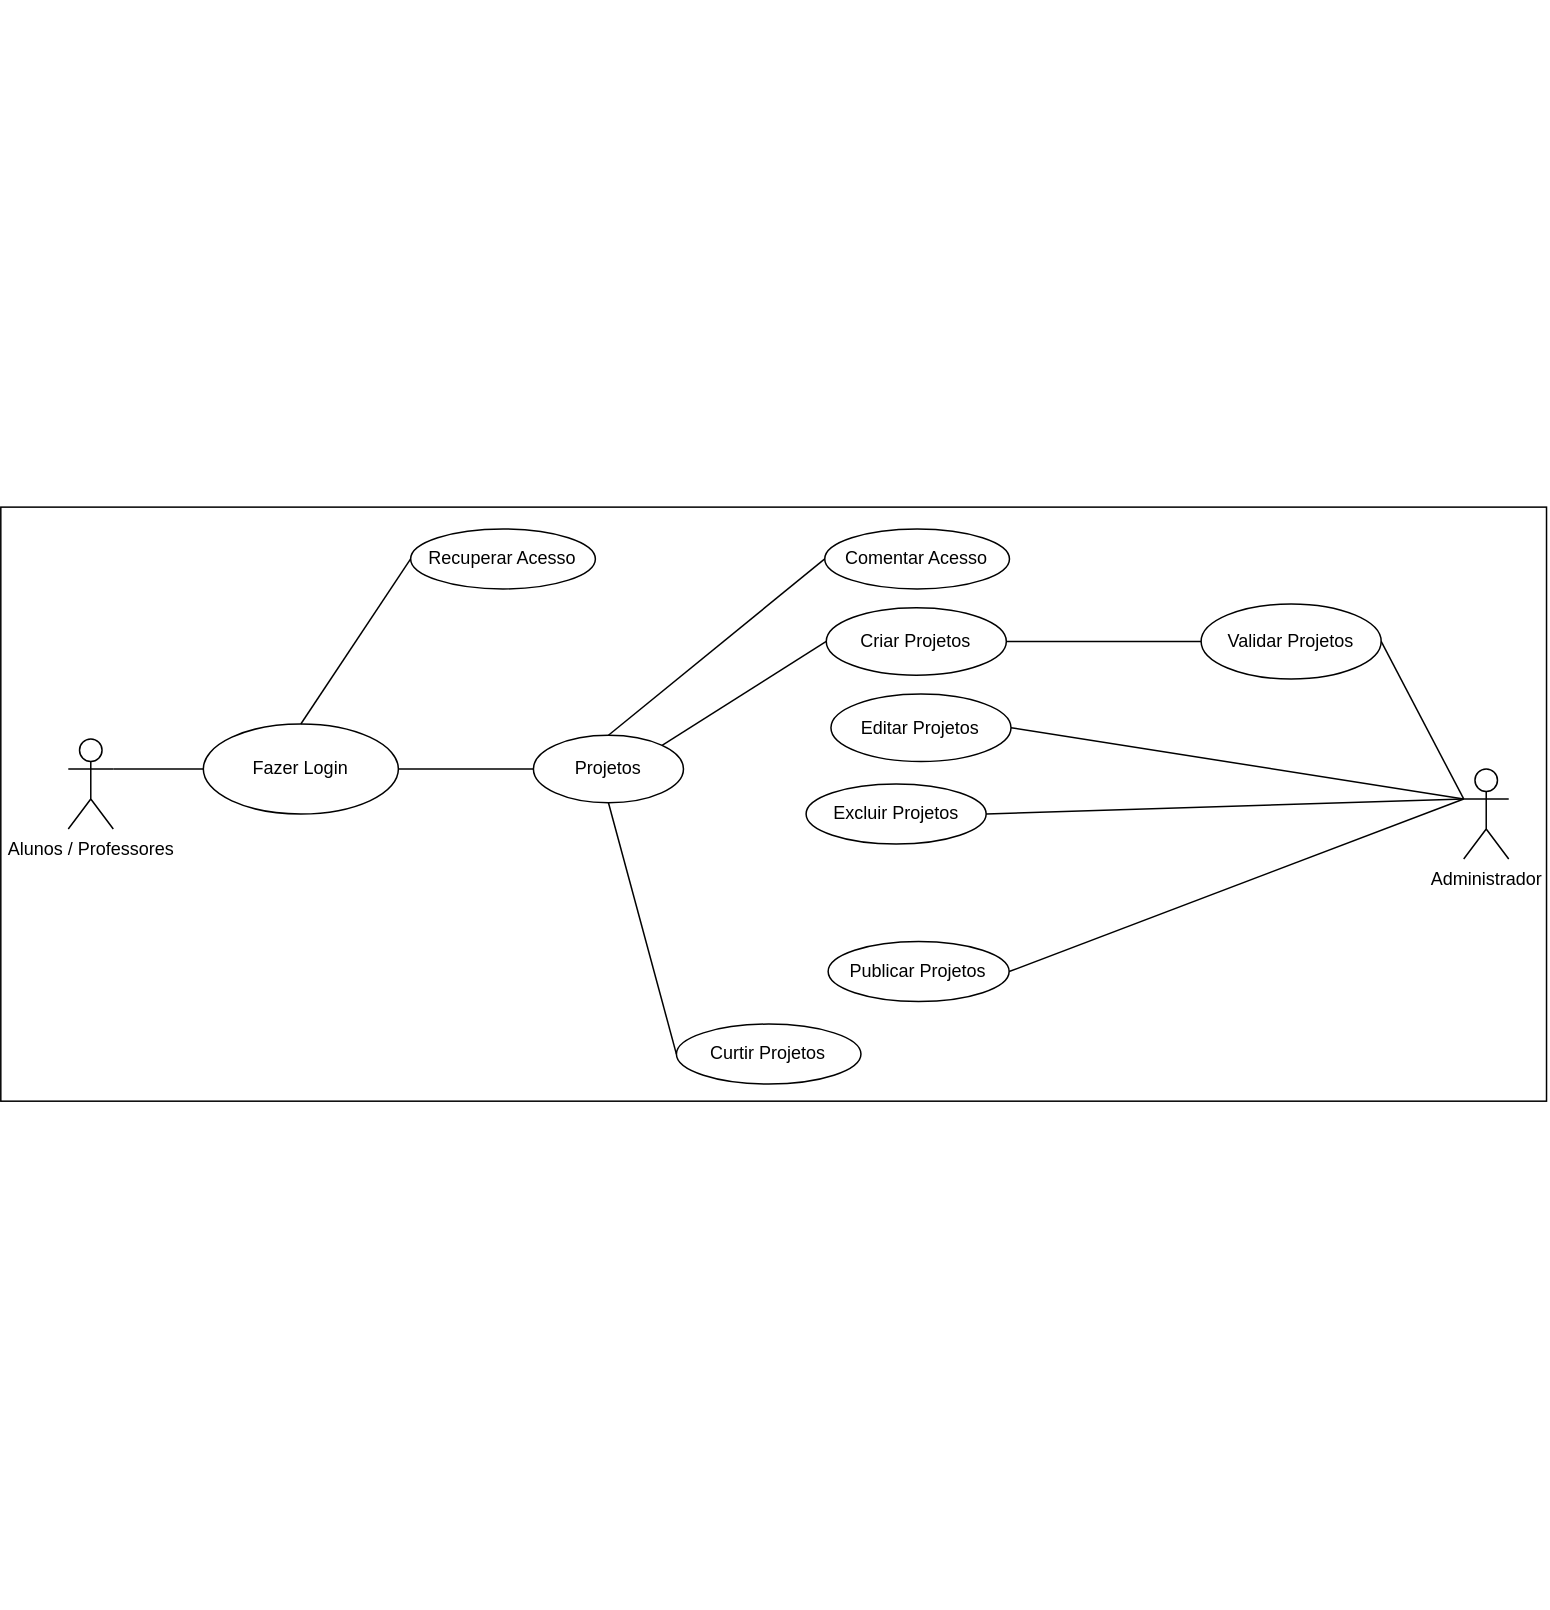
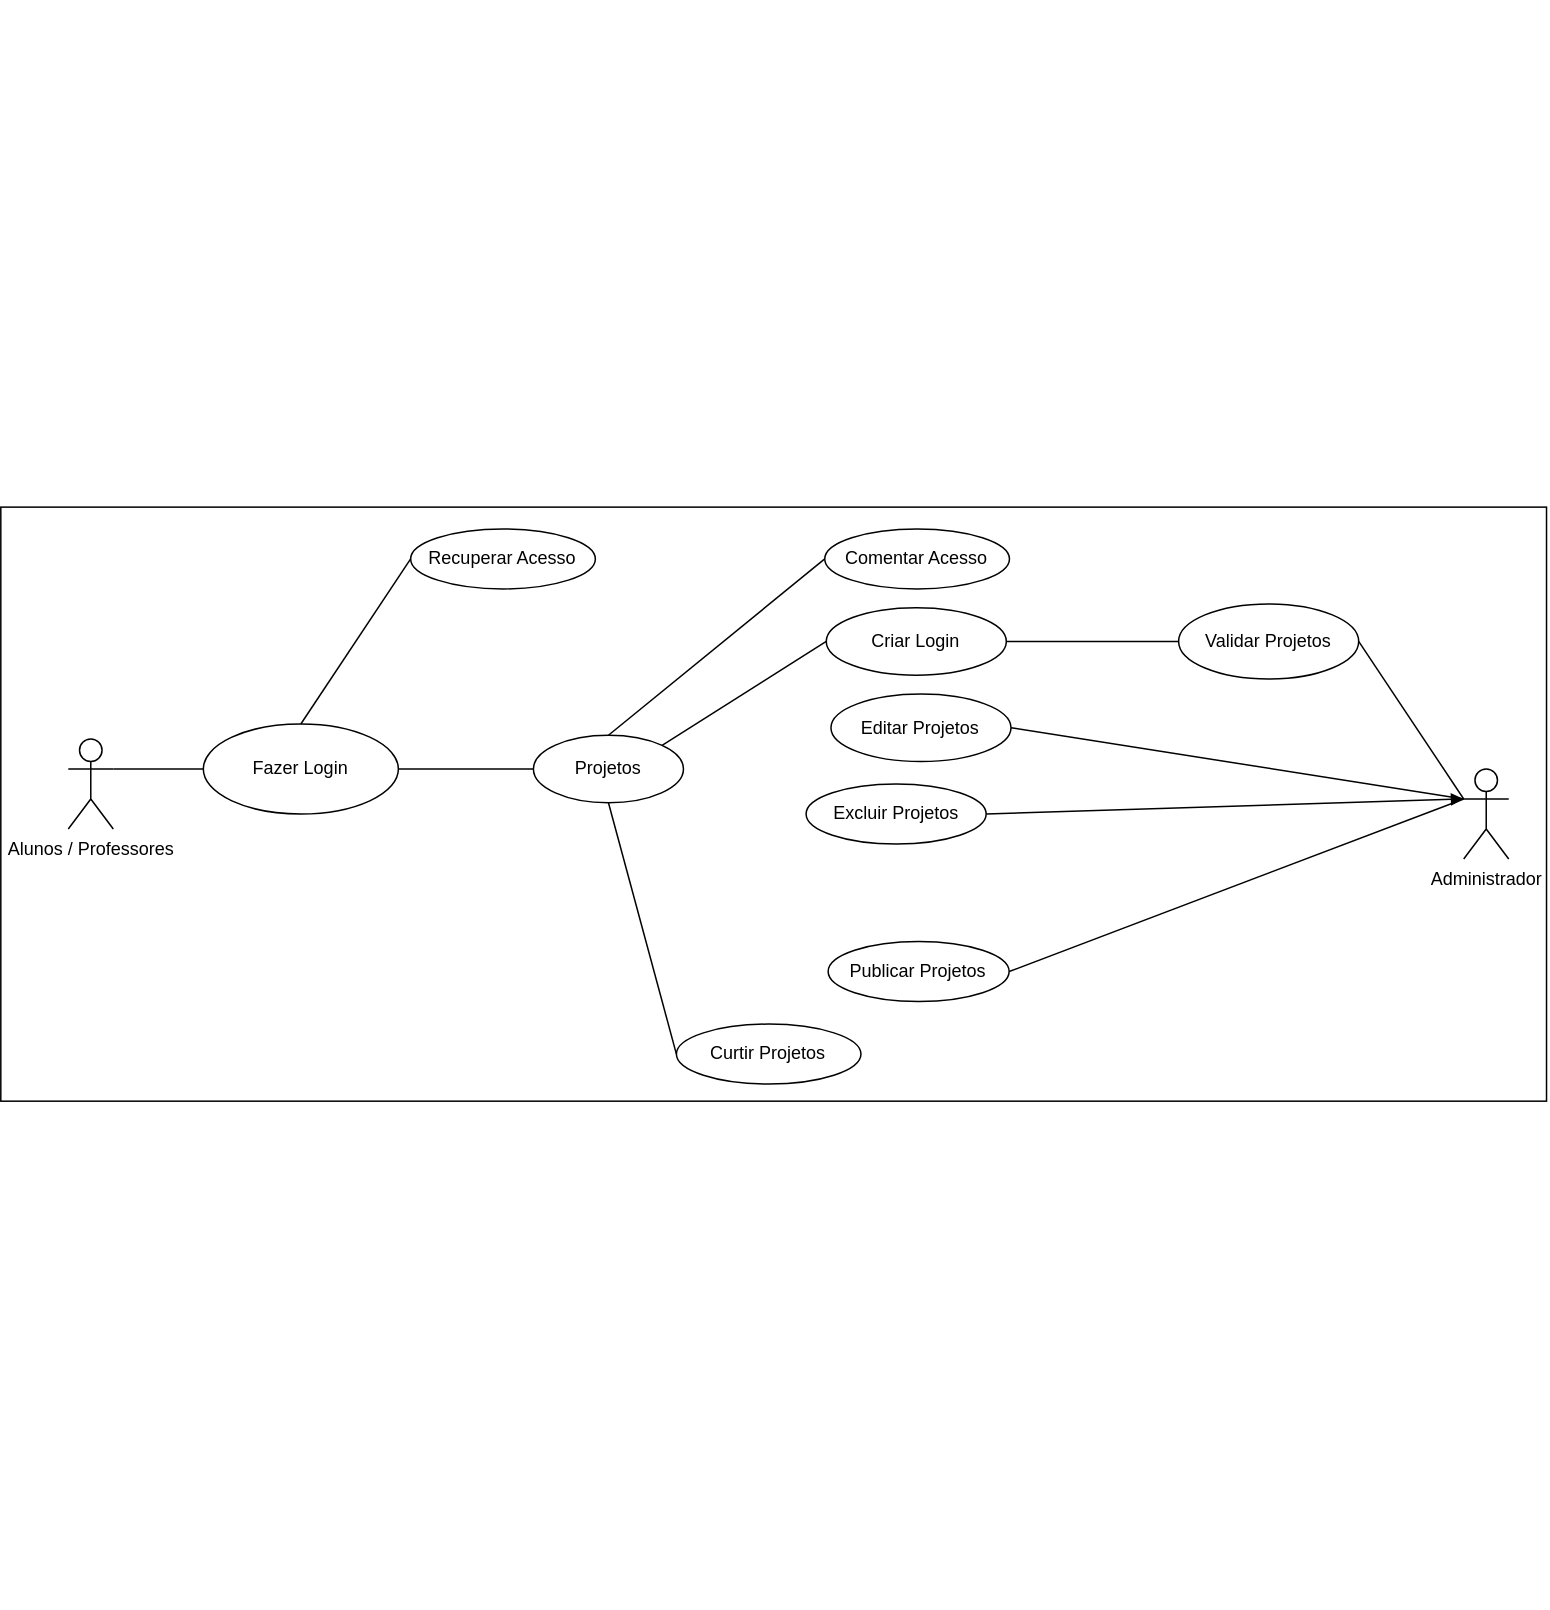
(916, 641) -> (916, 641)
(1291, 641) -> (1268, 641)
(1452, 799) -> (1450, 799)
